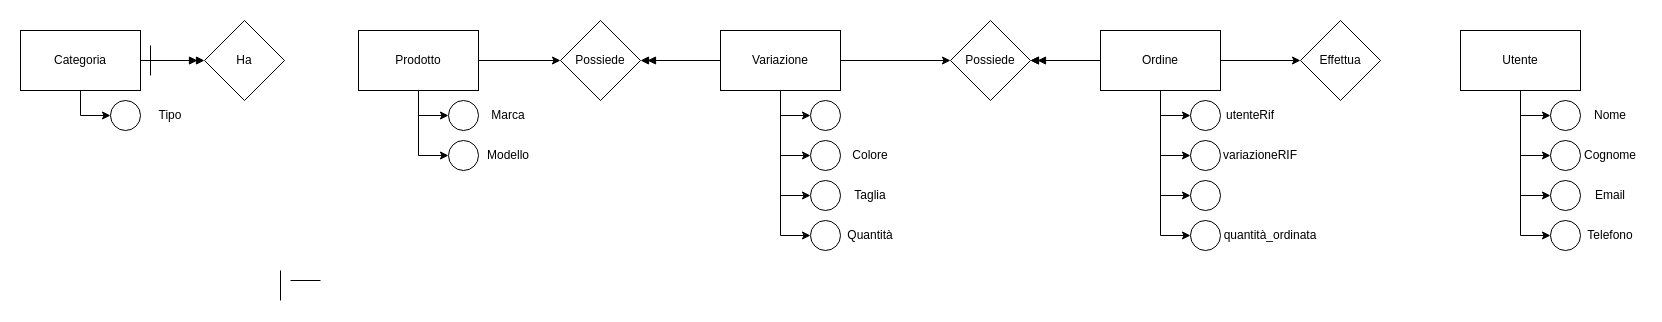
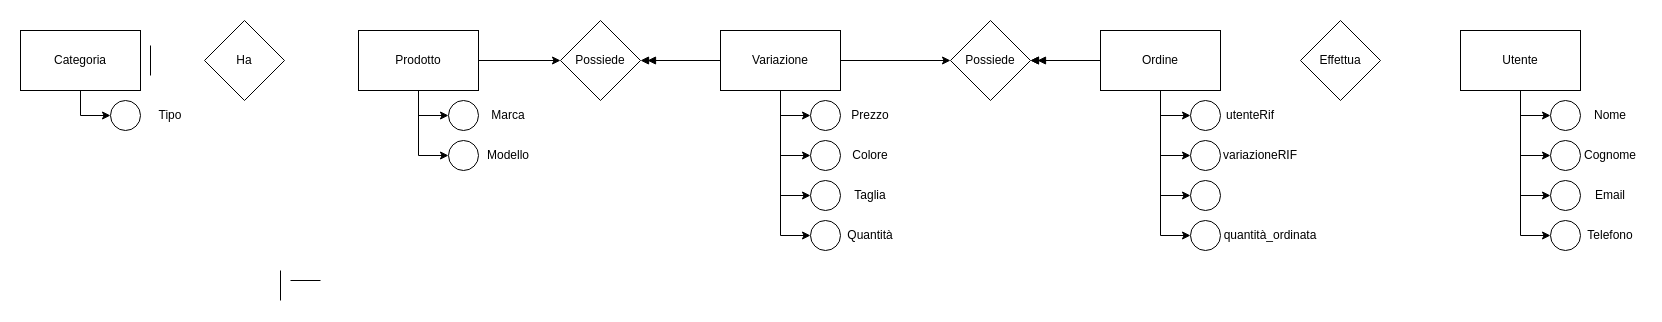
(165, 61) -> none
(1257, 61) -> none
none -> (871, 116)
